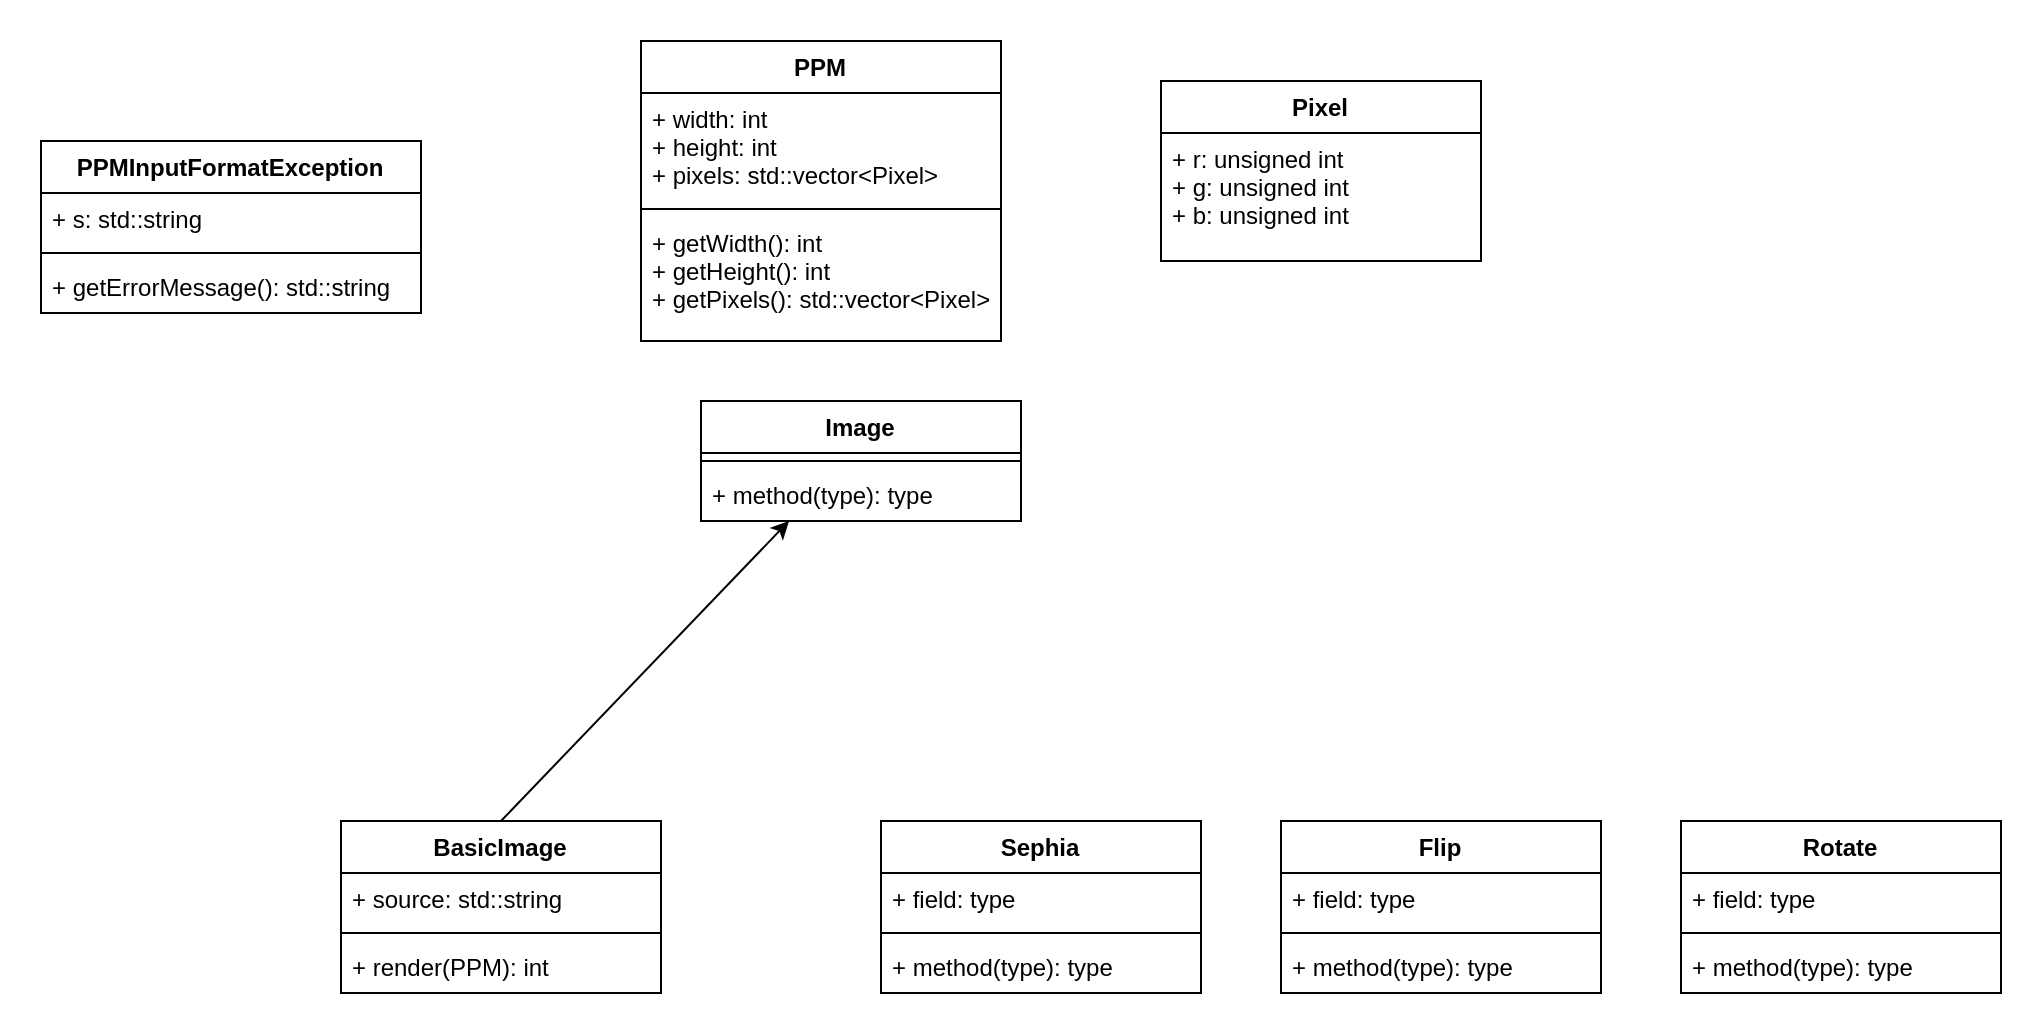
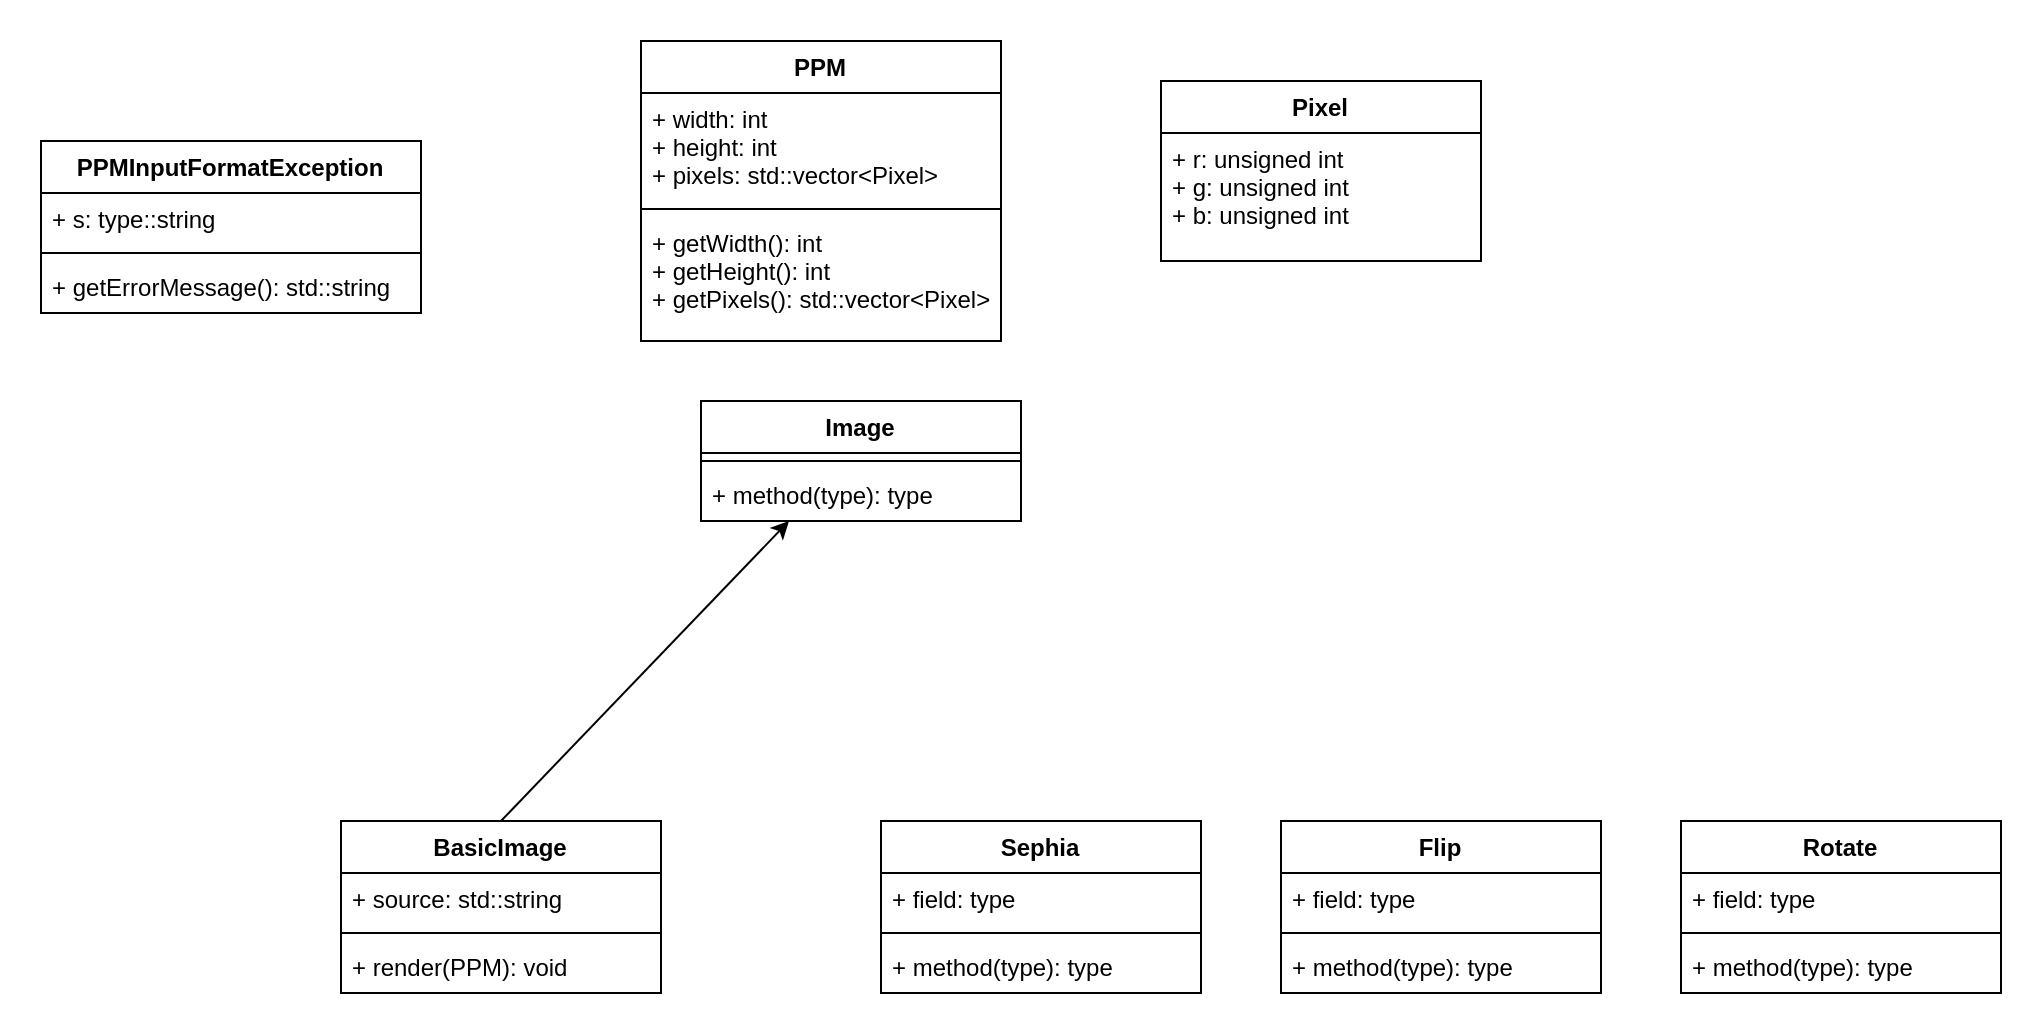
(141, 220) -> (148, 220)
(460, 968) -> (467, 968)
